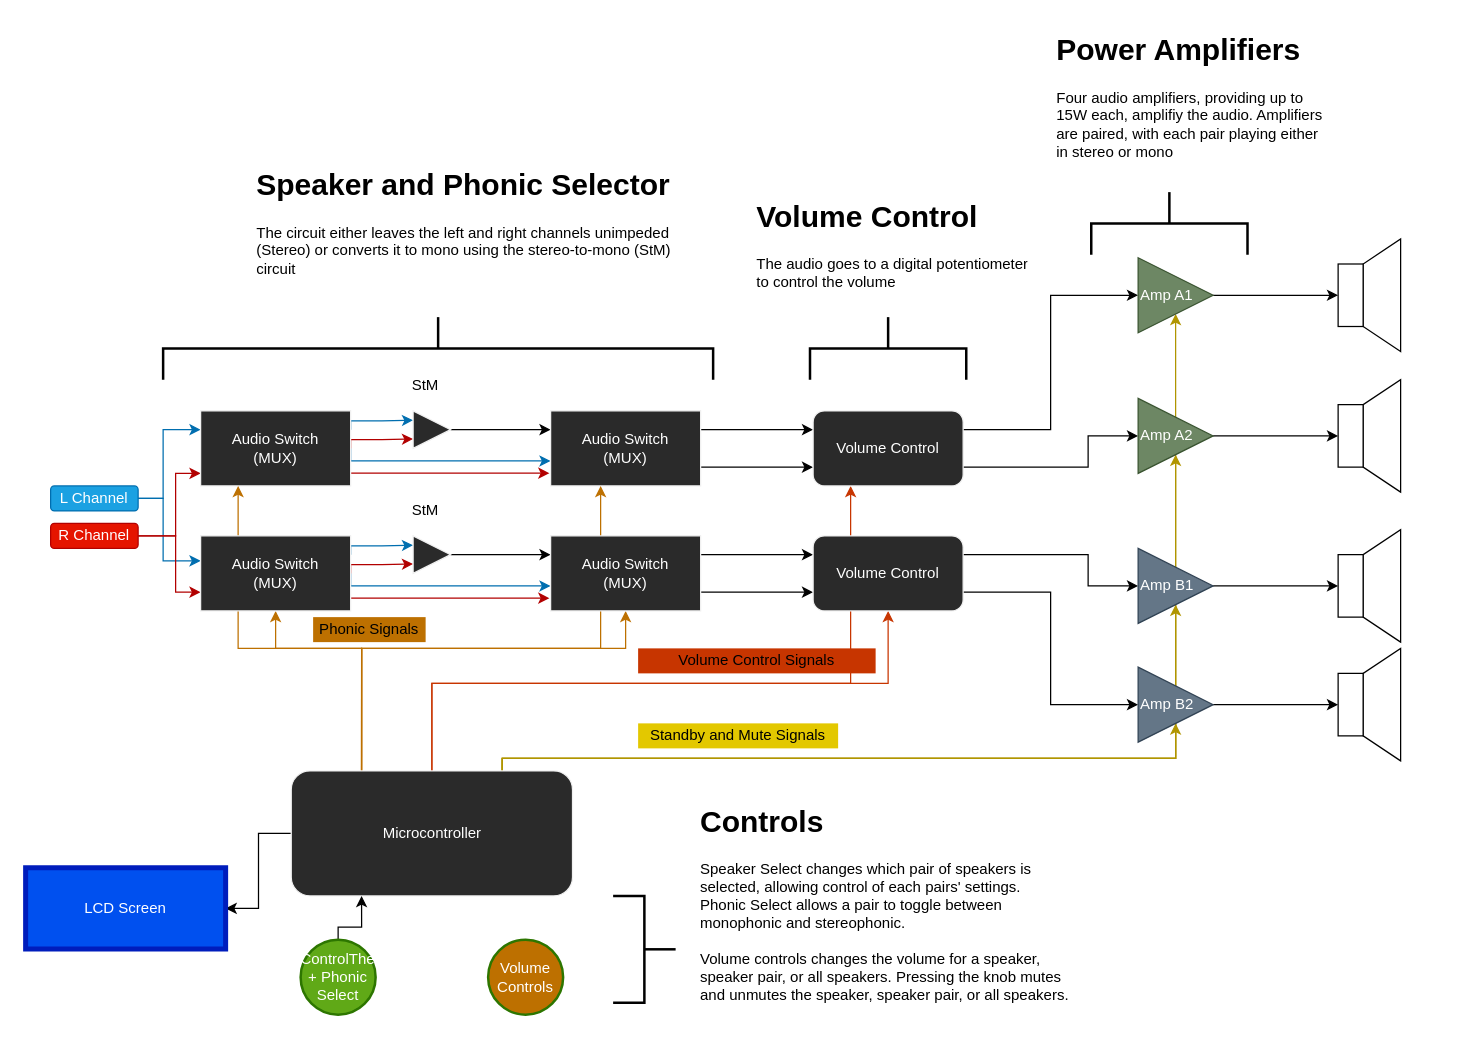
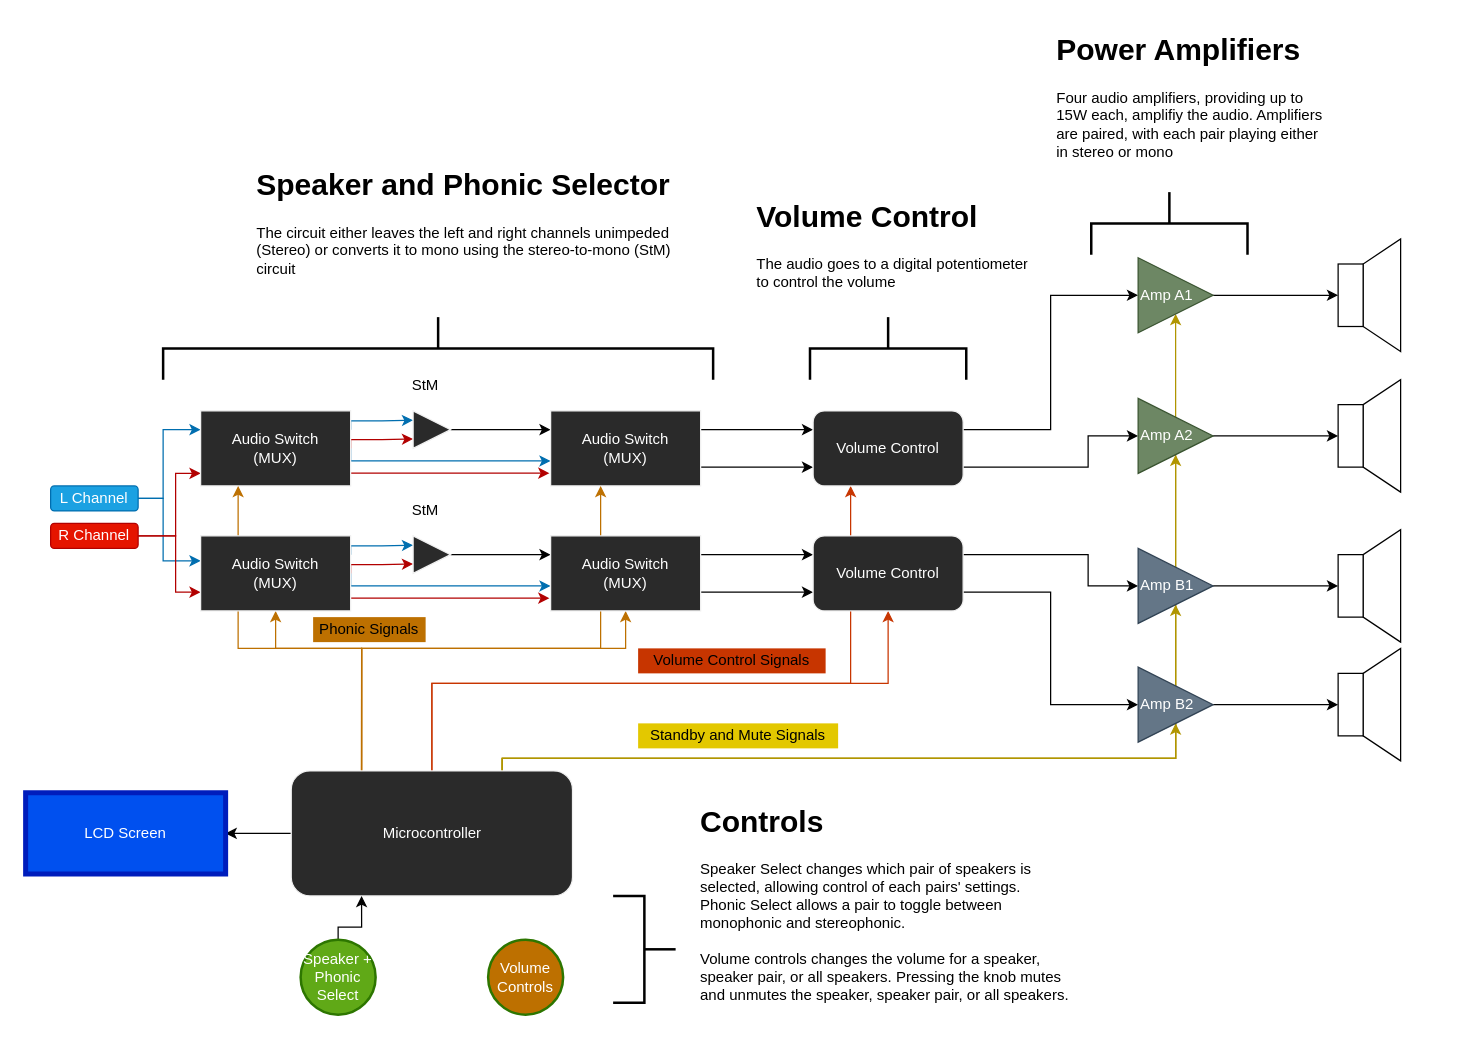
(757, 661) -> (732, 661)
(126, 908) -> (126, 833)
(338, 977) -> (338, 977)
